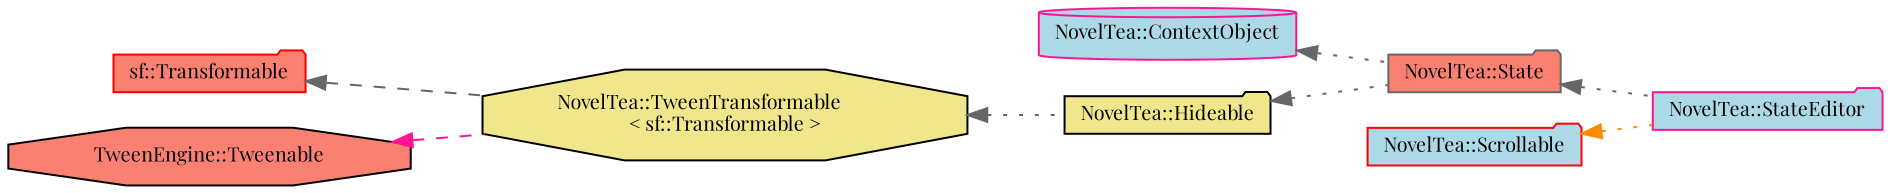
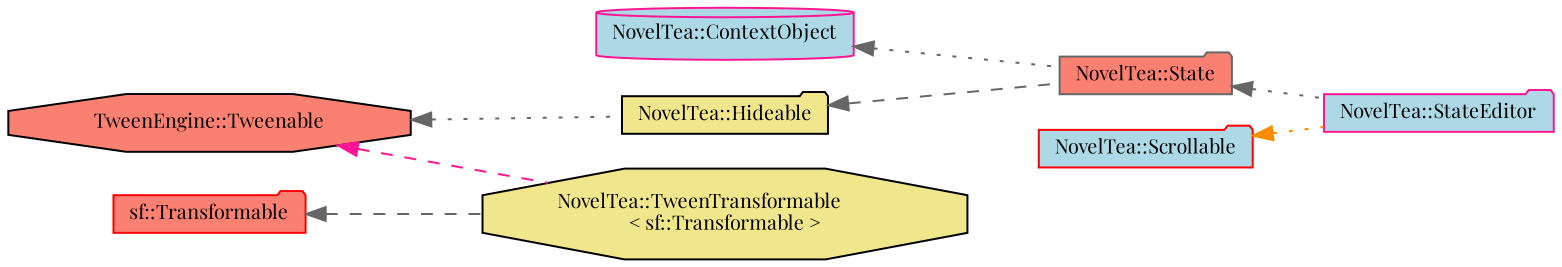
(1339, 92) -> (954, 93)
(1026, 115) -> (527, 118)
